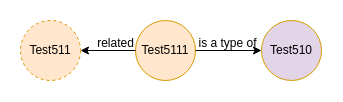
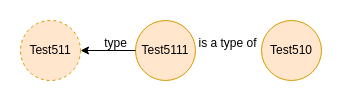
(116, 44) -> (116, 44)
(225, 51) -> none
(292, 51) -> (292, 51)
